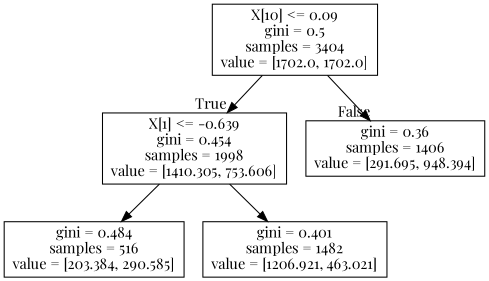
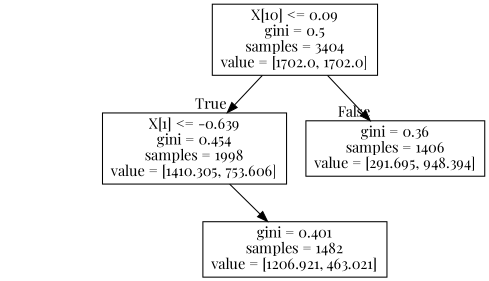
(94, 249) -> none
